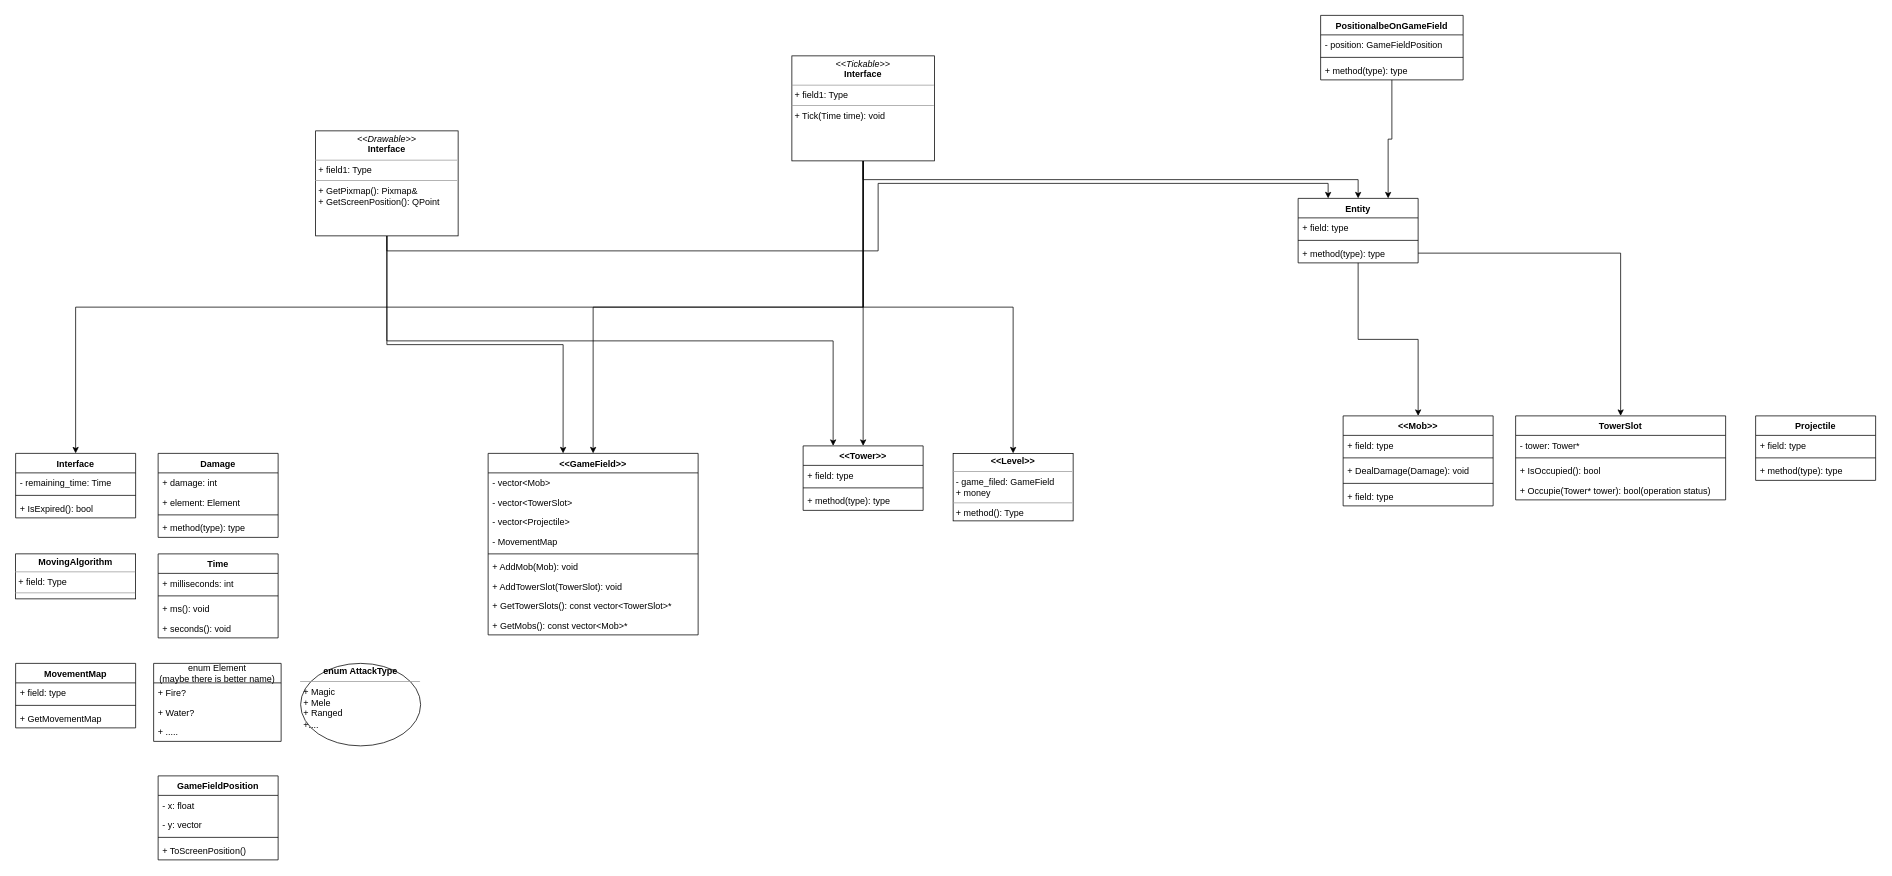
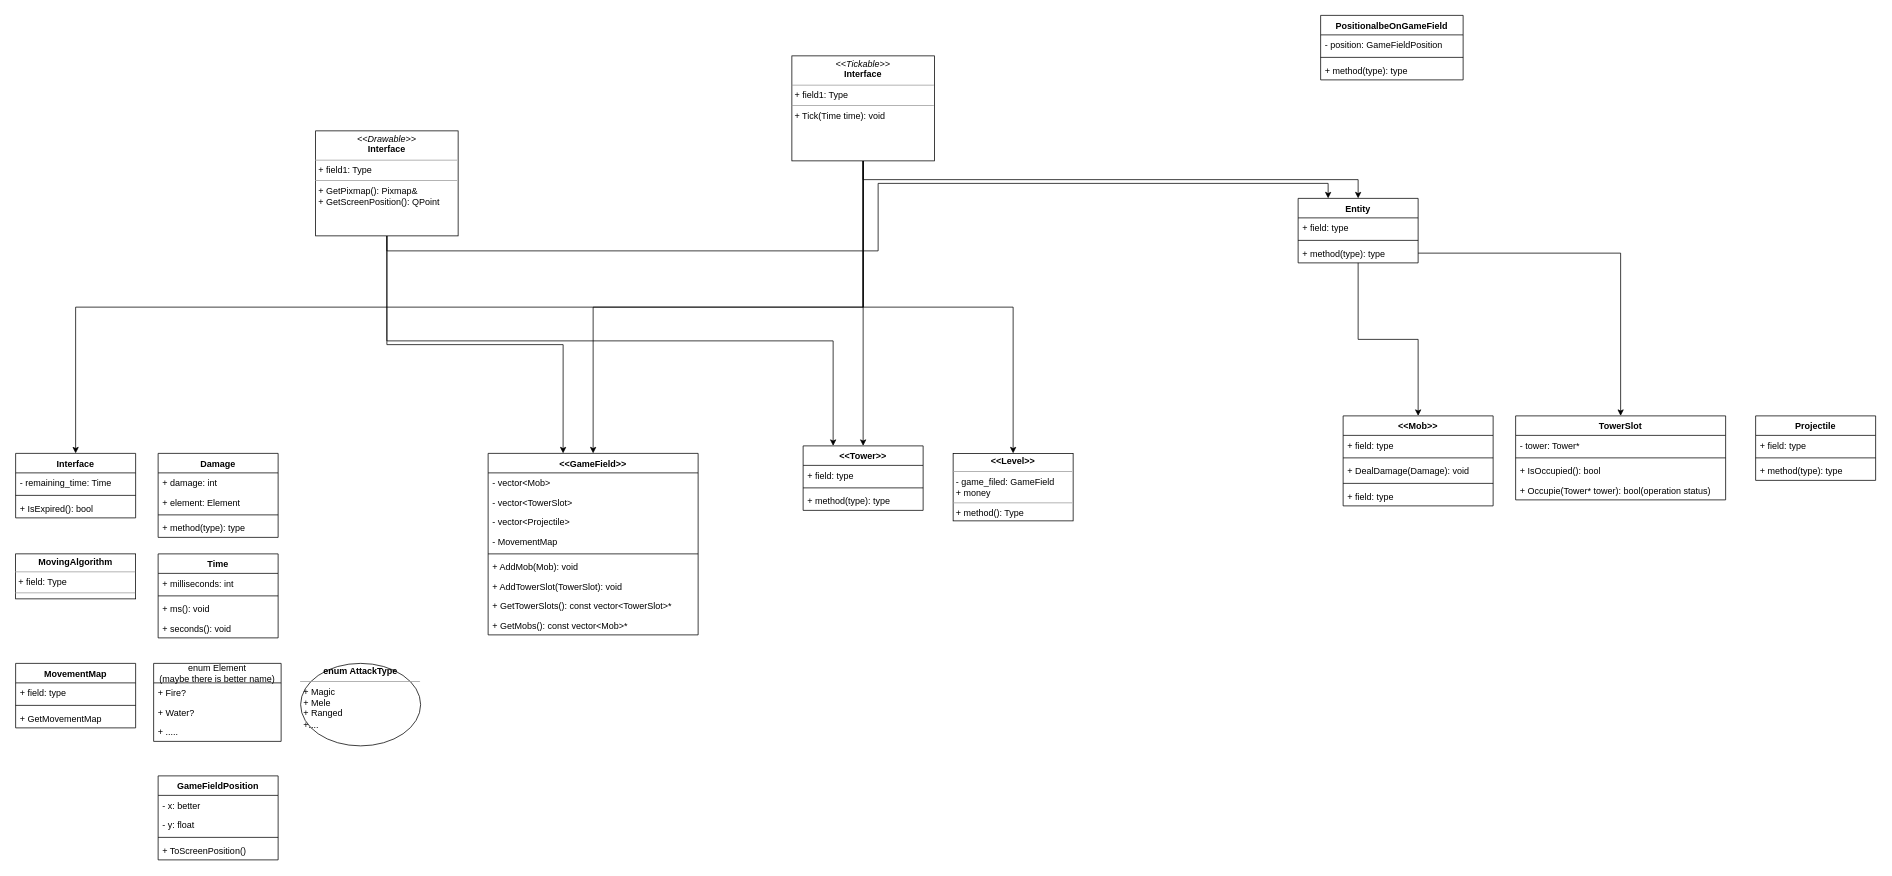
(1390, 139) -> none
(183, 806) -> (186, 806)
(186, 825) -> (183, 825)
